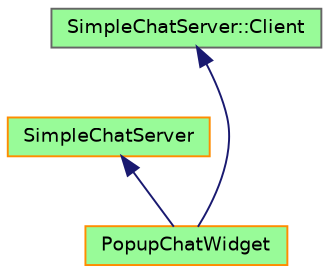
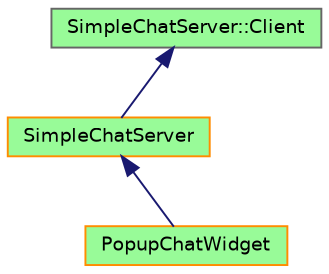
(229, 146) -> (142, 91)
